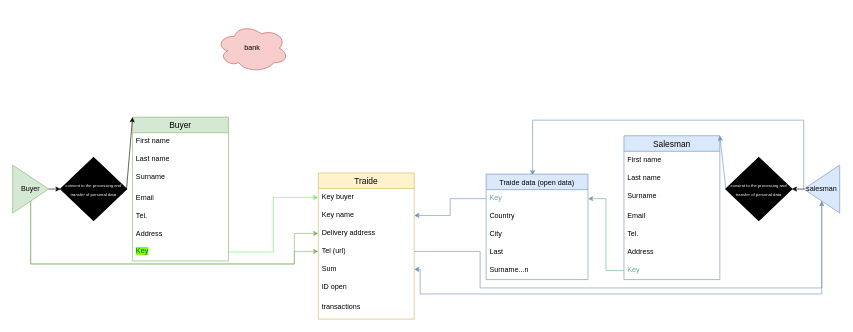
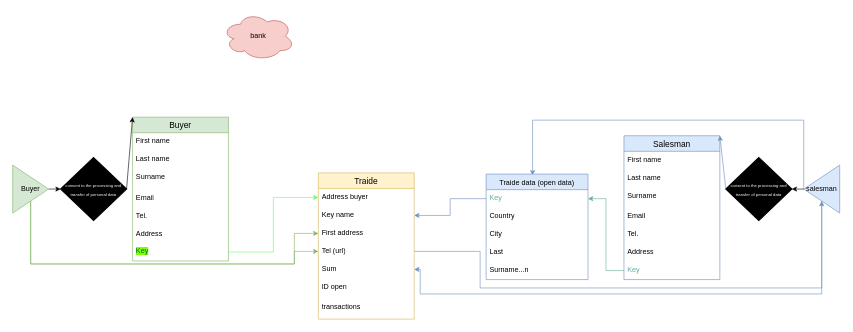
(252, 48) -> (258, 36)
(339, 197) -> (347, 197)
(351, 233) -> (346, 233)
